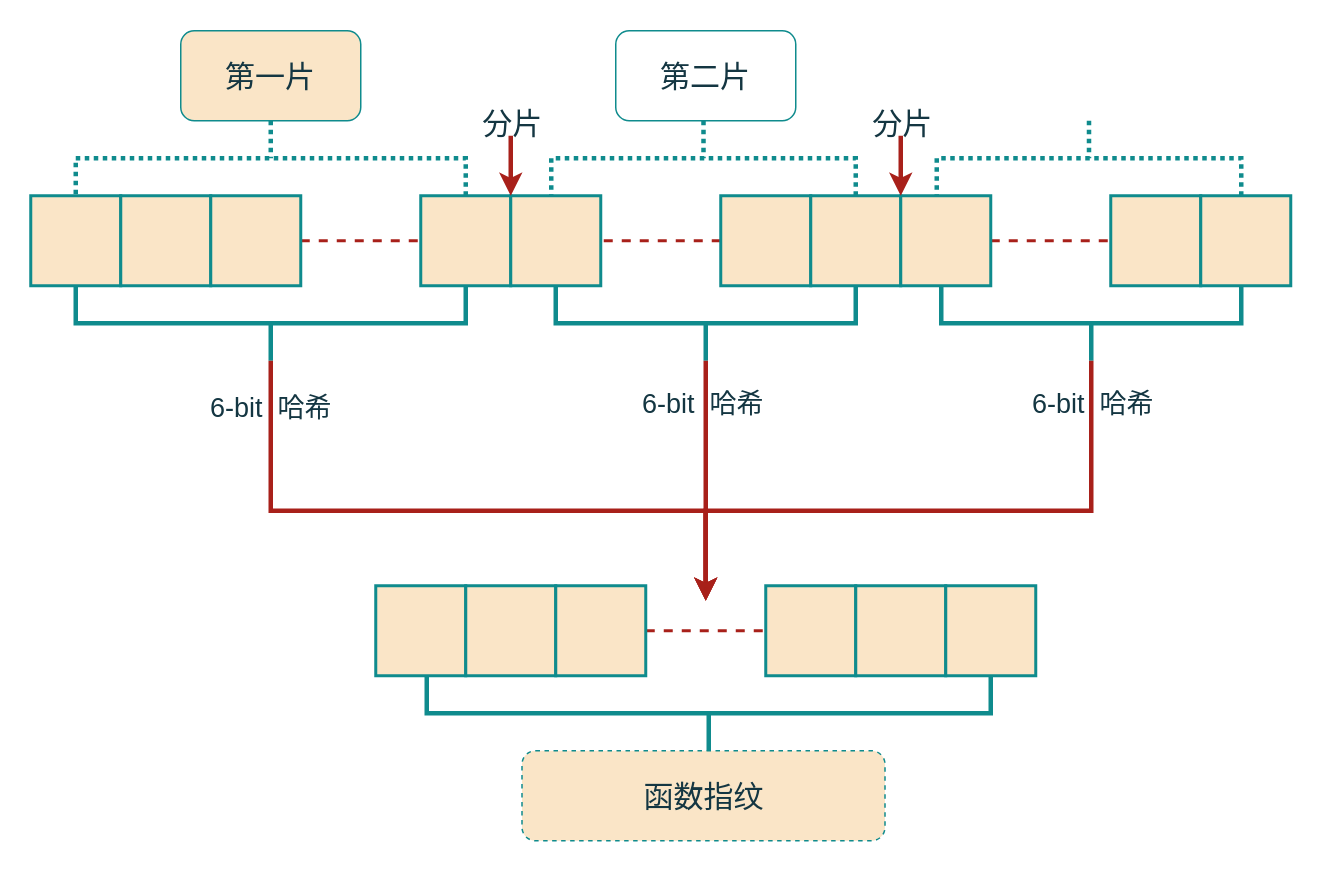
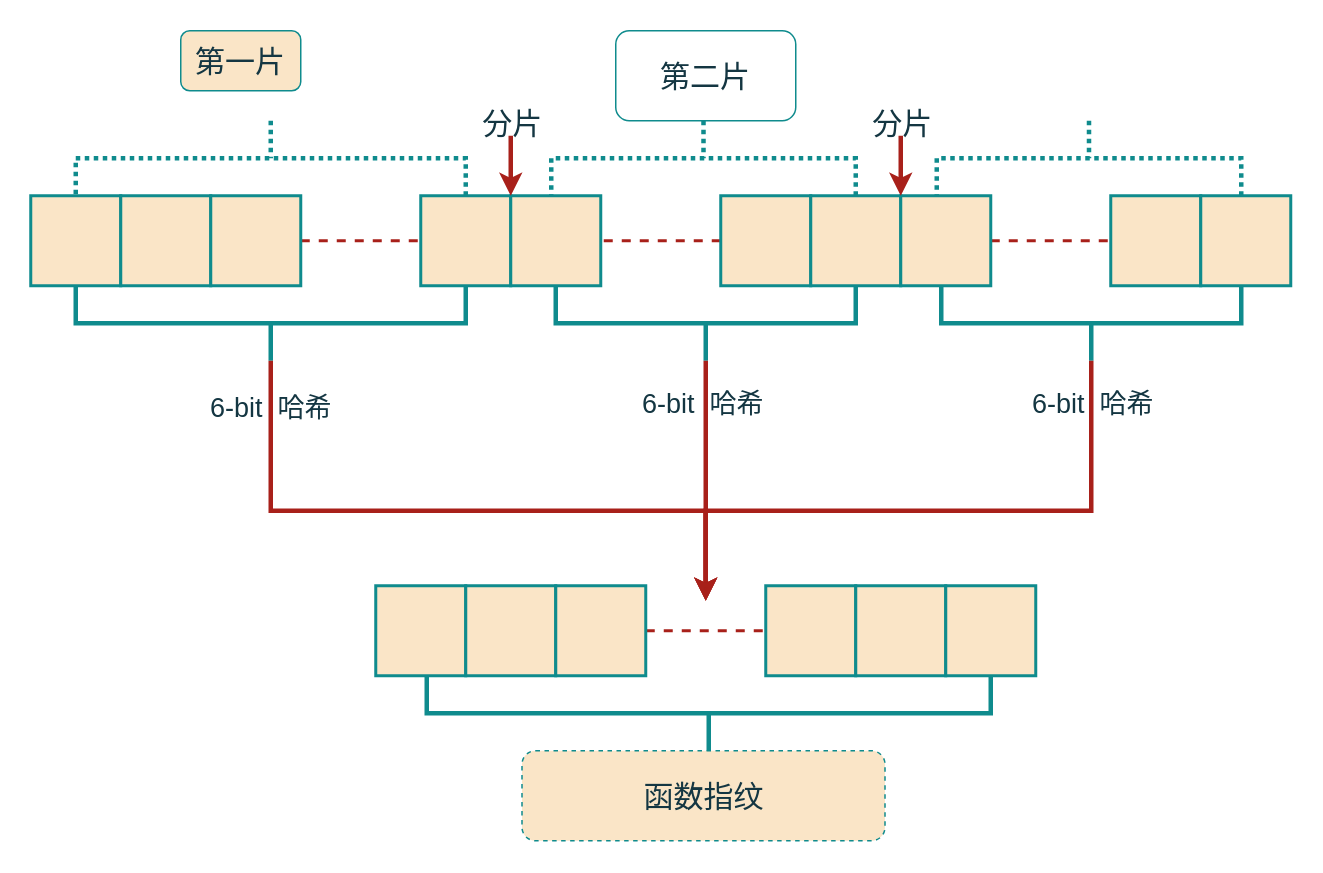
(271, 76) -> (241, 61)
